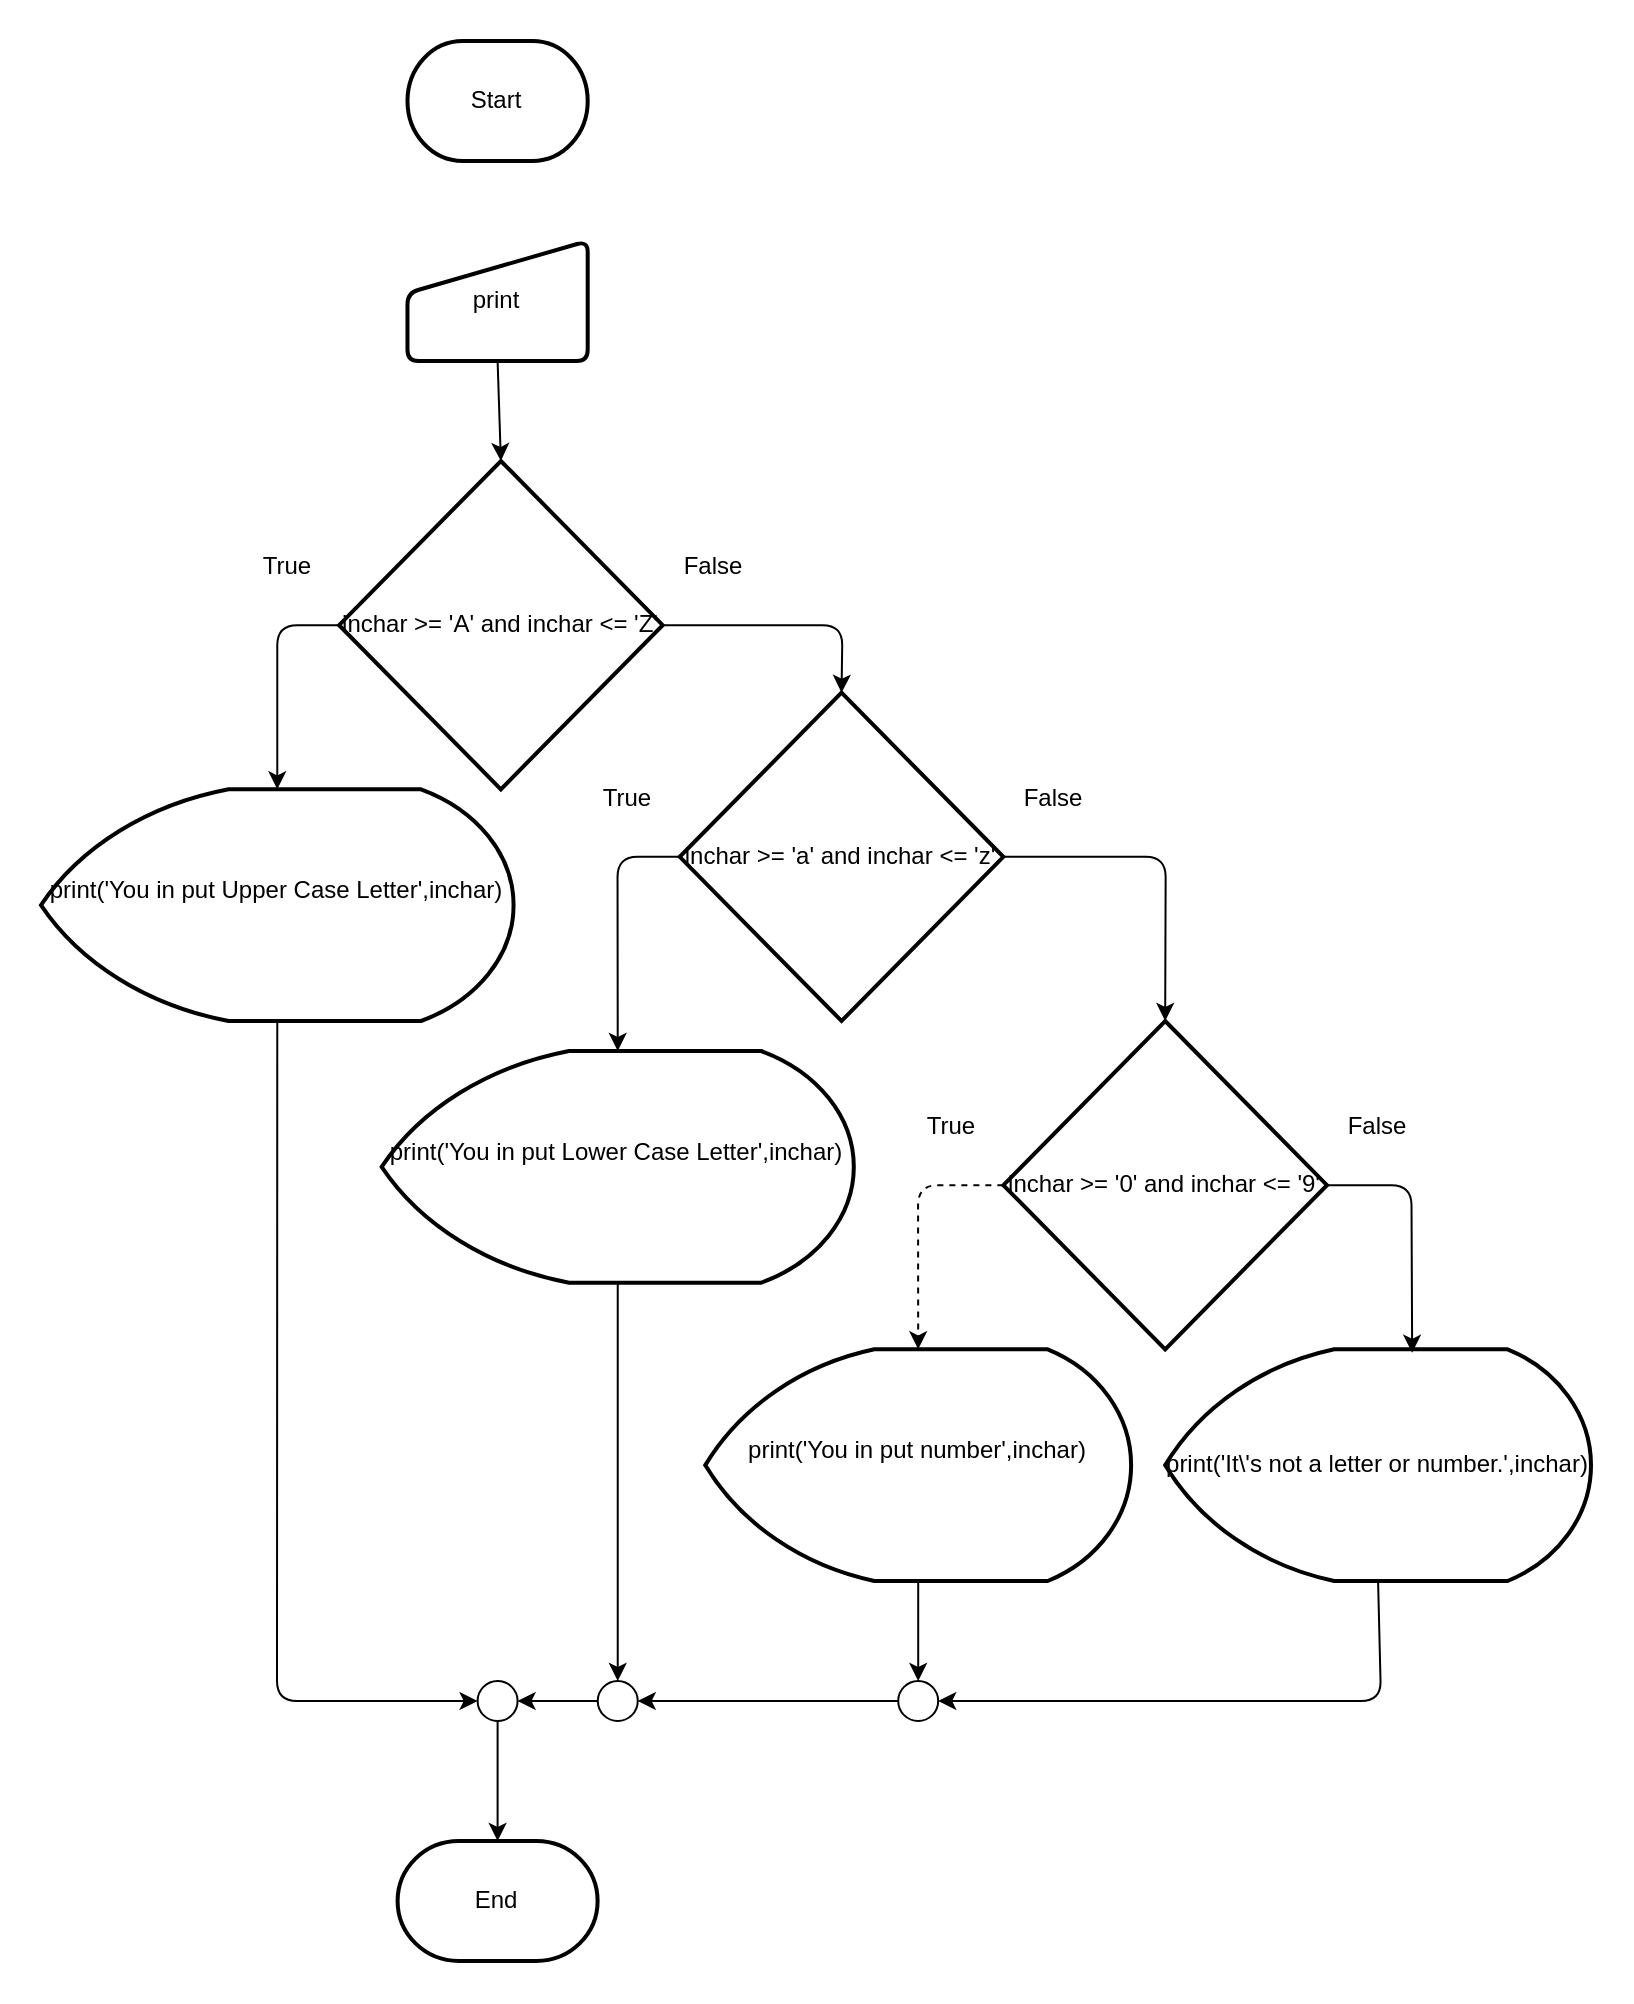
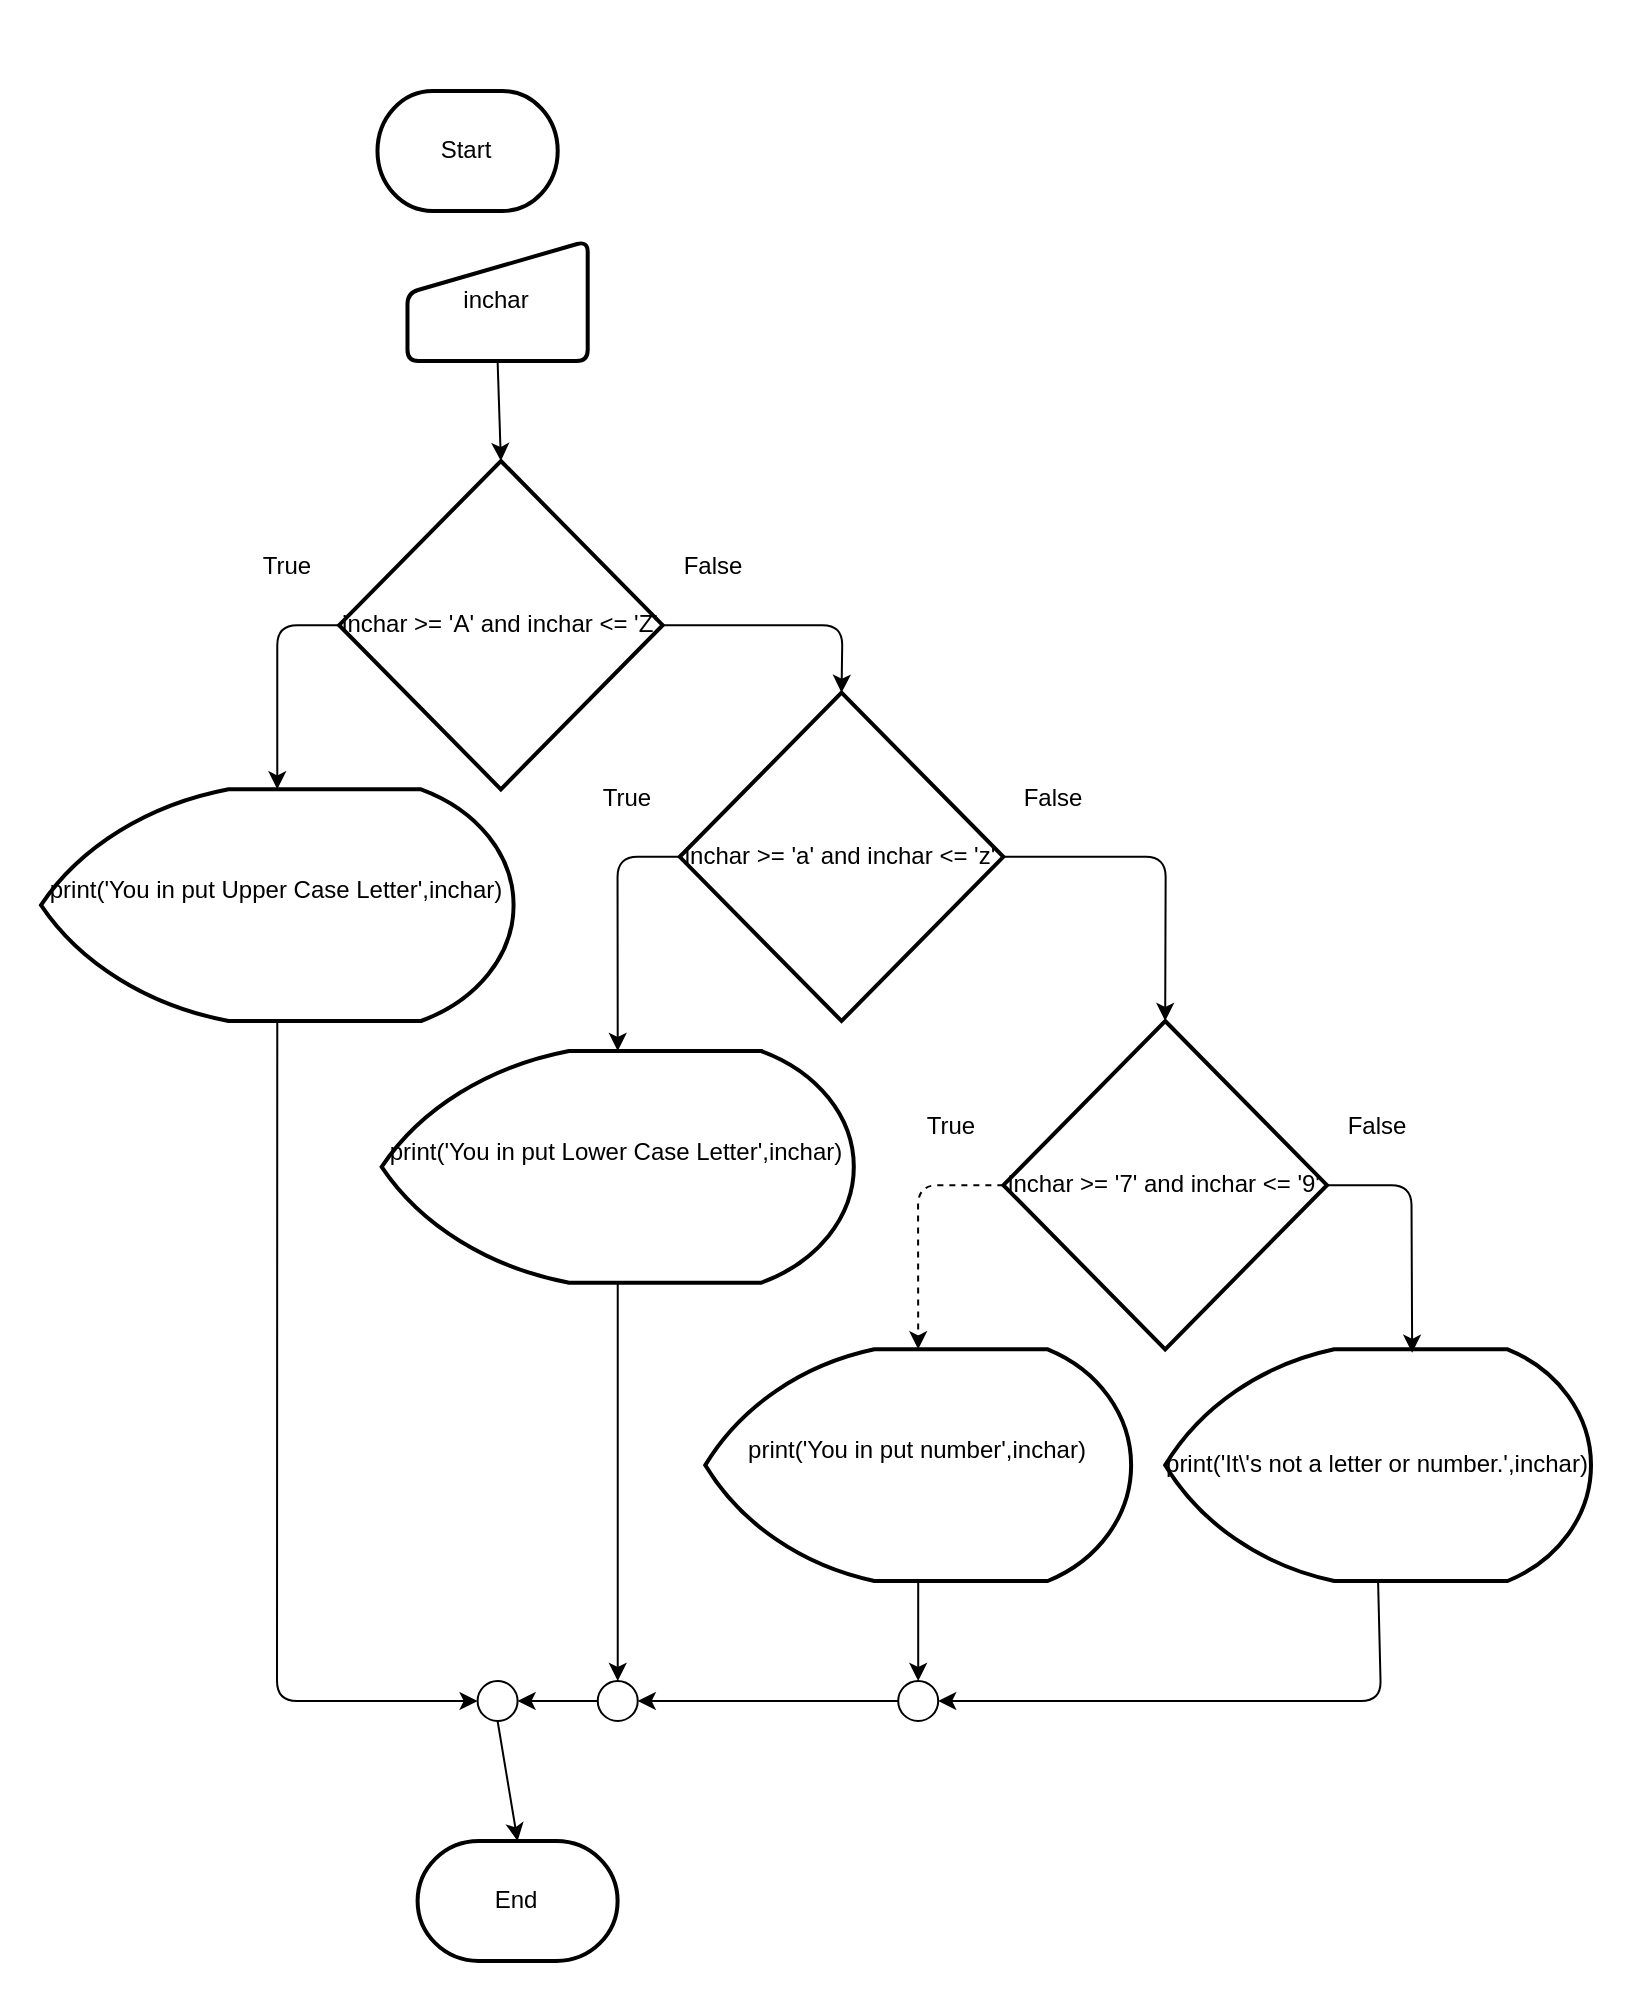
(498, 101) -> (468, 151)
(497, 301) -> (497, 301)
(1165, 1185) -> (1165, 1185)
(498, 1901) -> (518, 1901)
